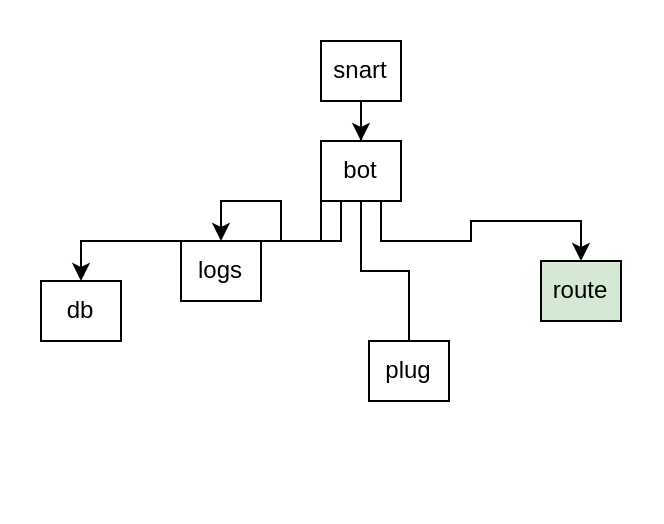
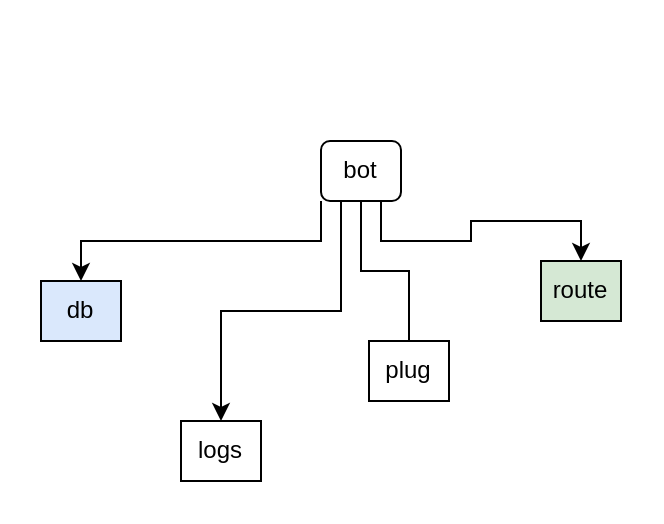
(361, 71) -> none
(361, 128) -> none
(361, 171) -> (361, 171)
(221, 271) -> (221, 451)
(81, 311) -> (81, 311)
